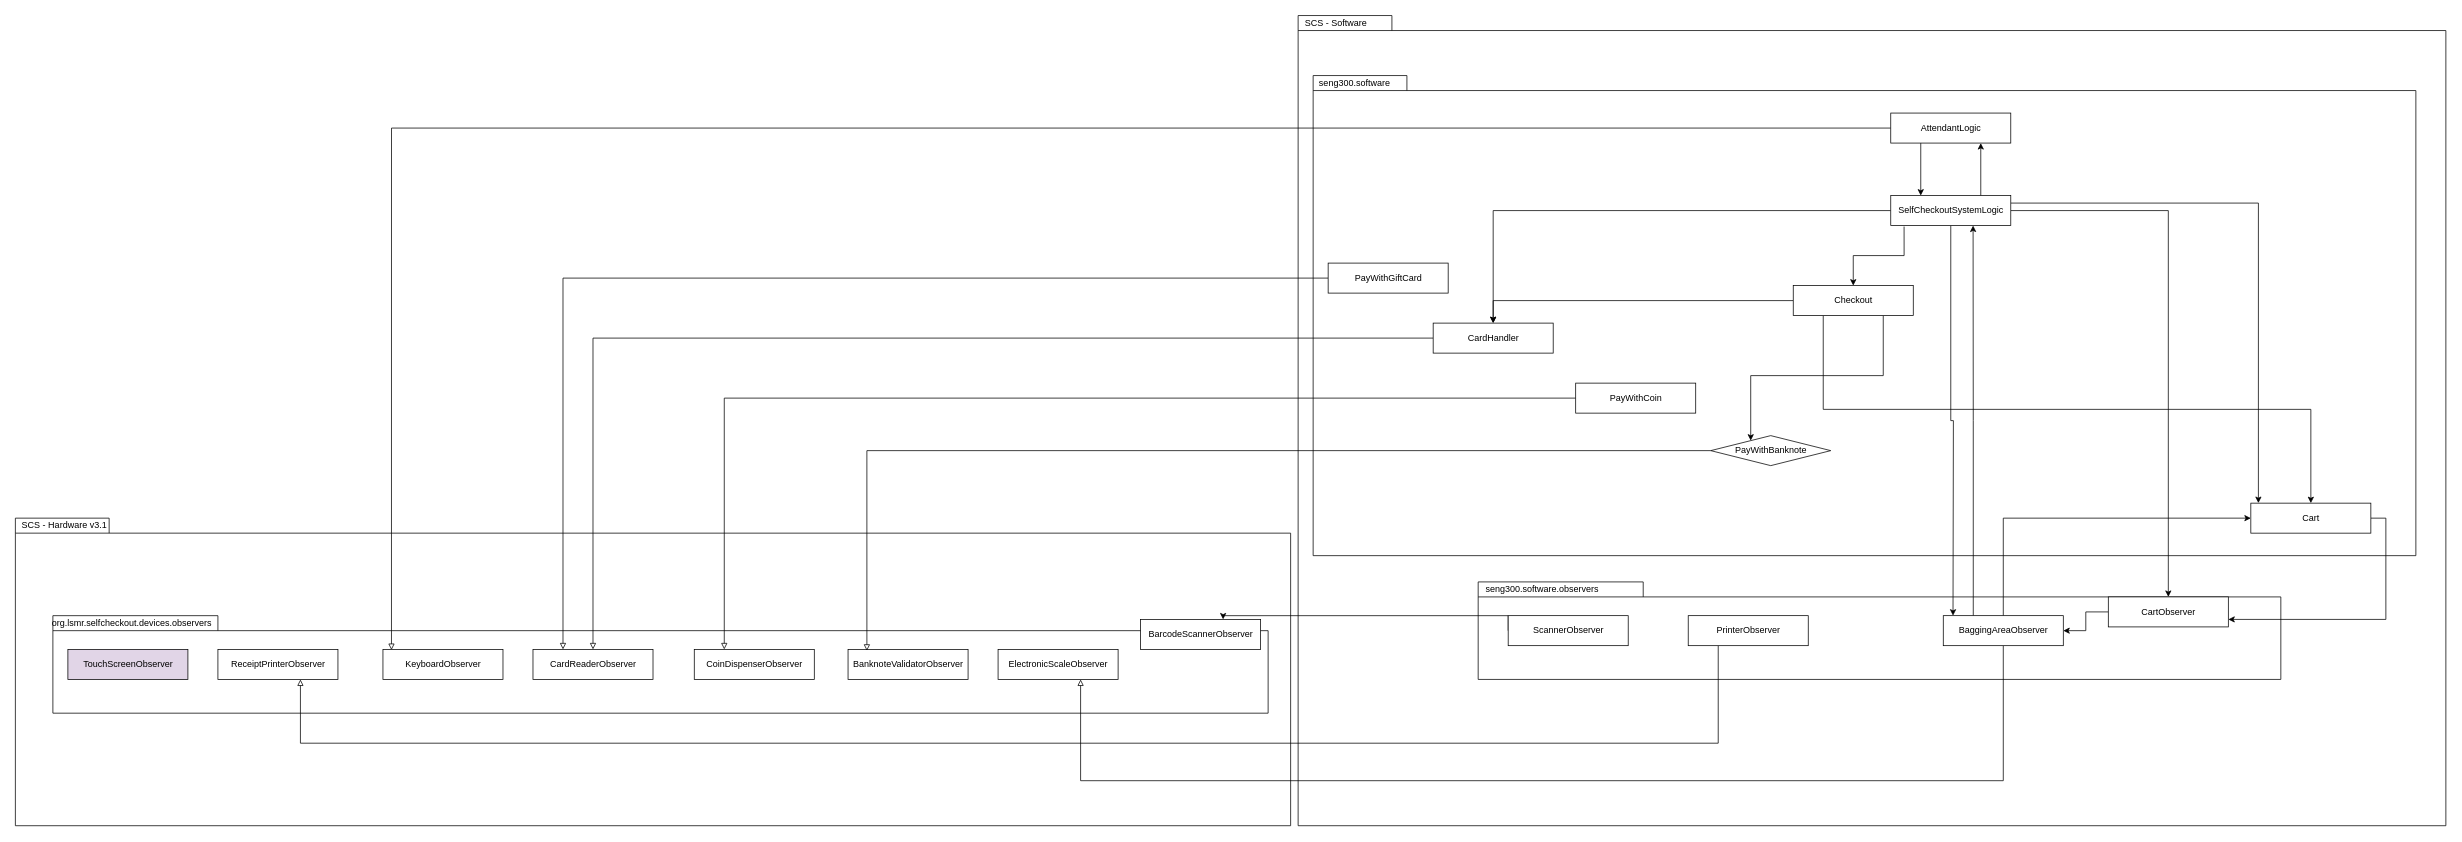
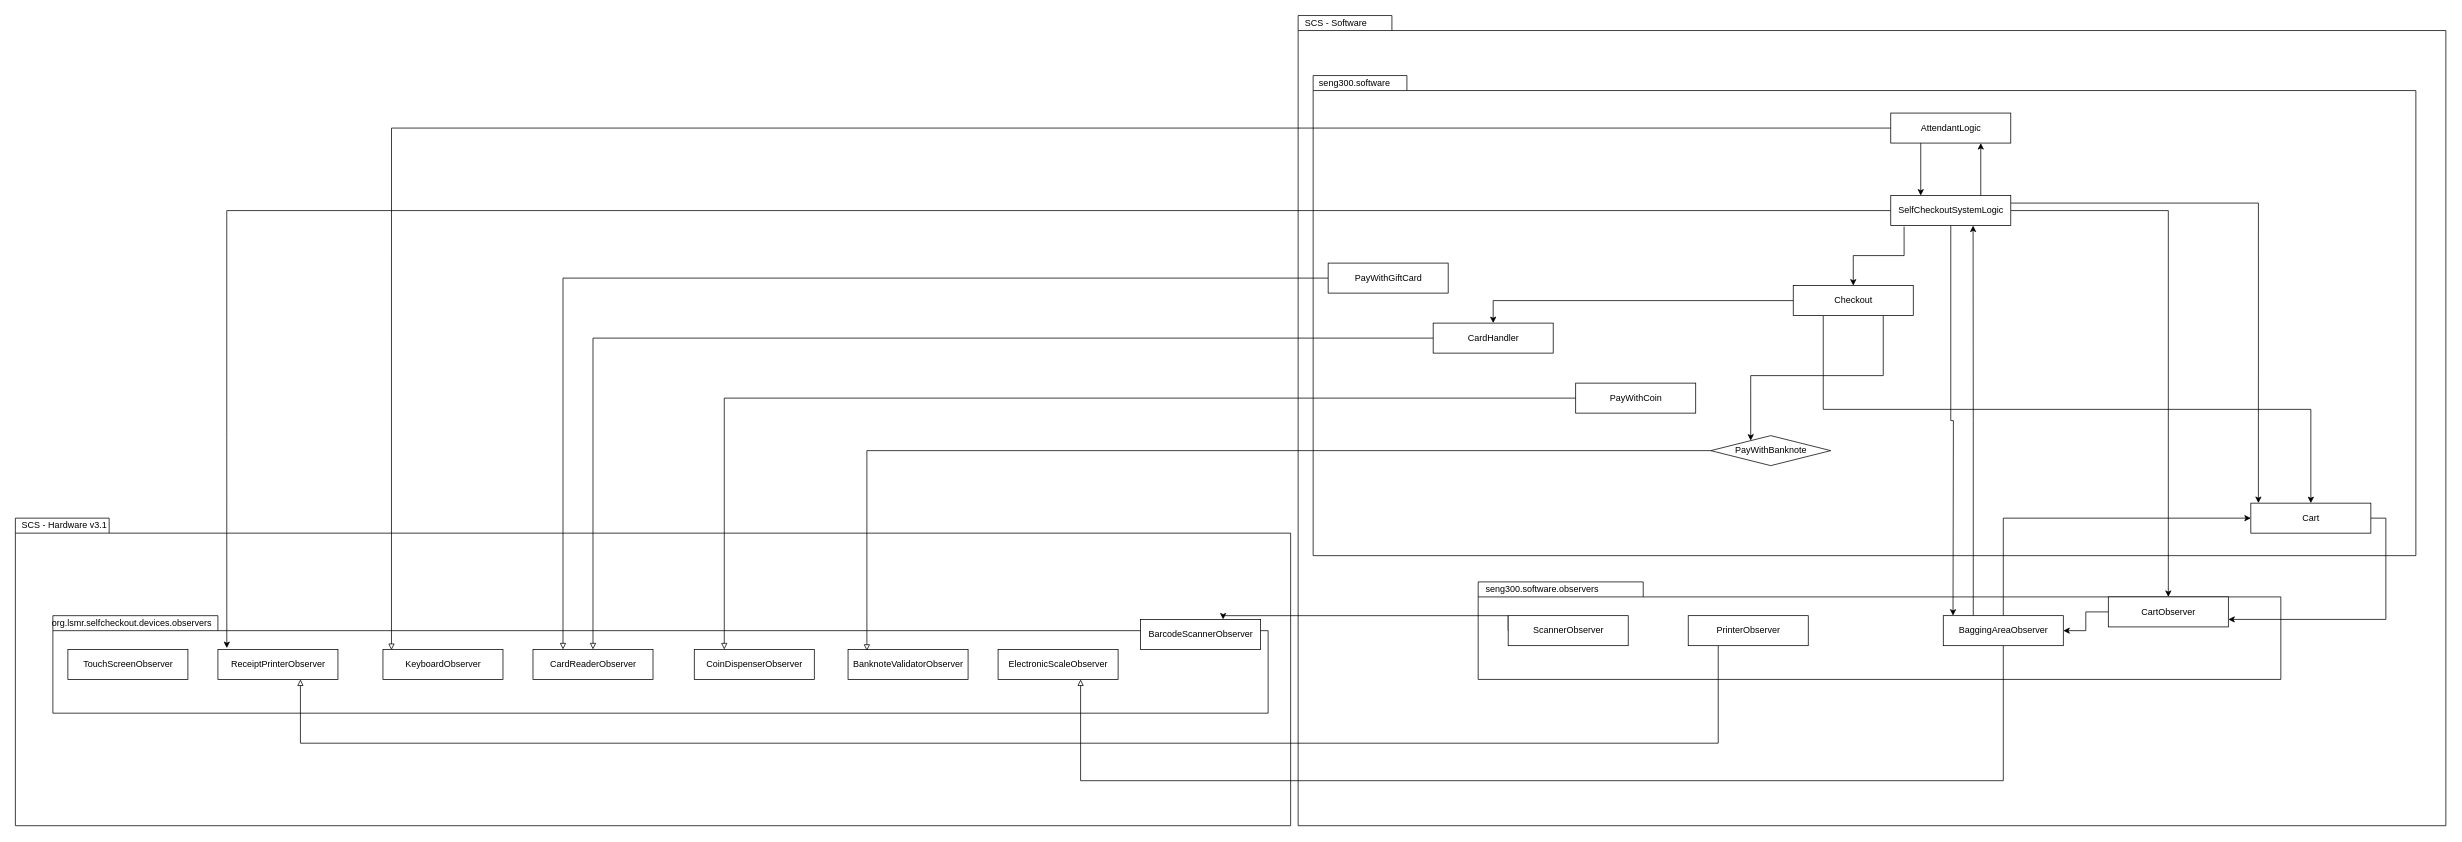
(1493, 253) -> (646, 210)
(128, 664) -> (128, 664)
